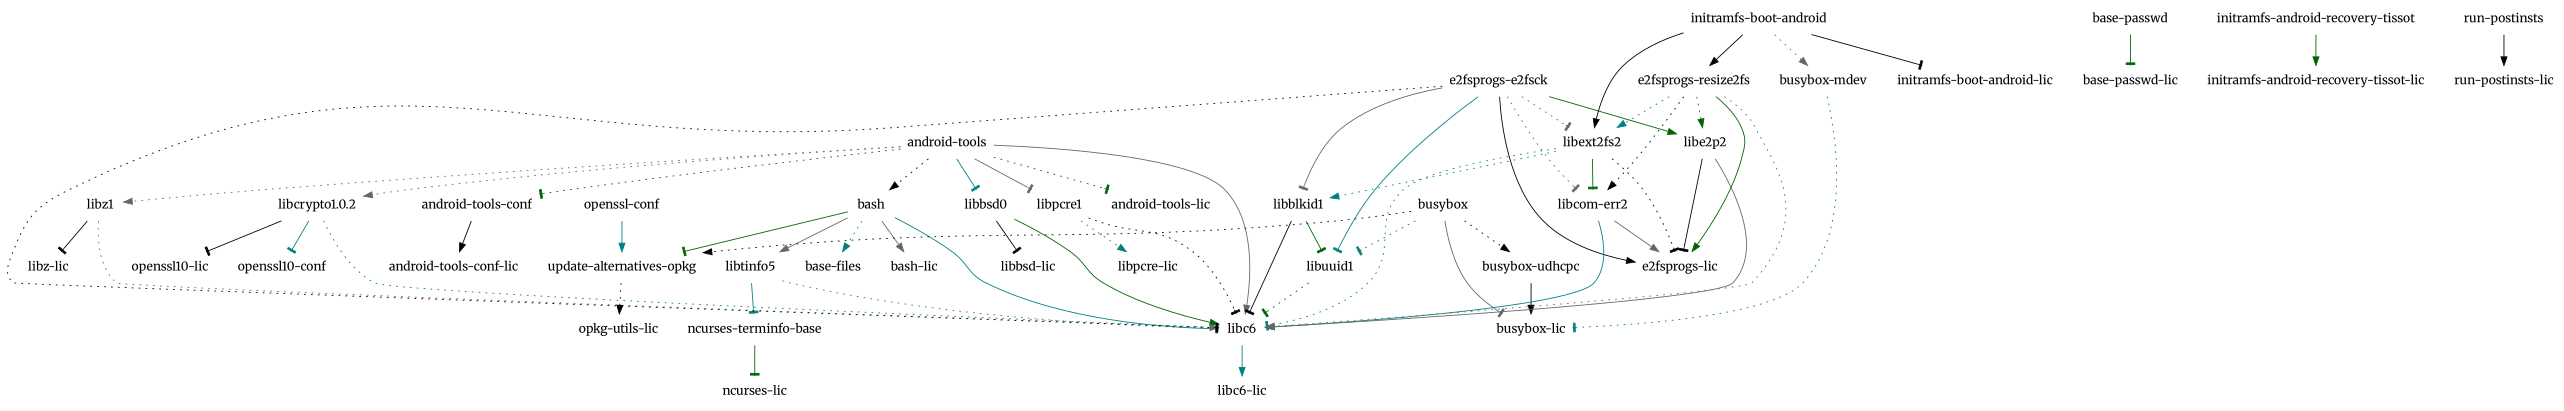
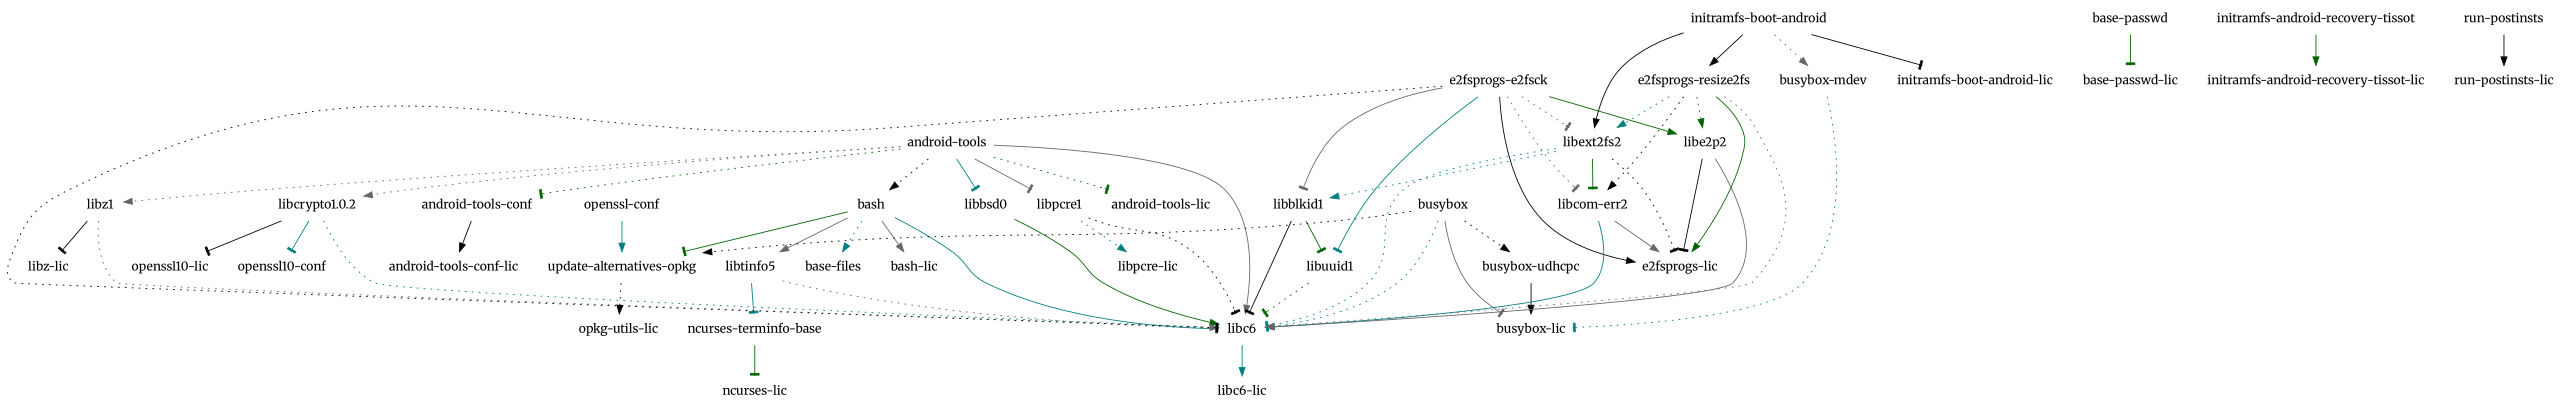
(1391, 234) -> (1371, 299)
(1028, 267) -> none
